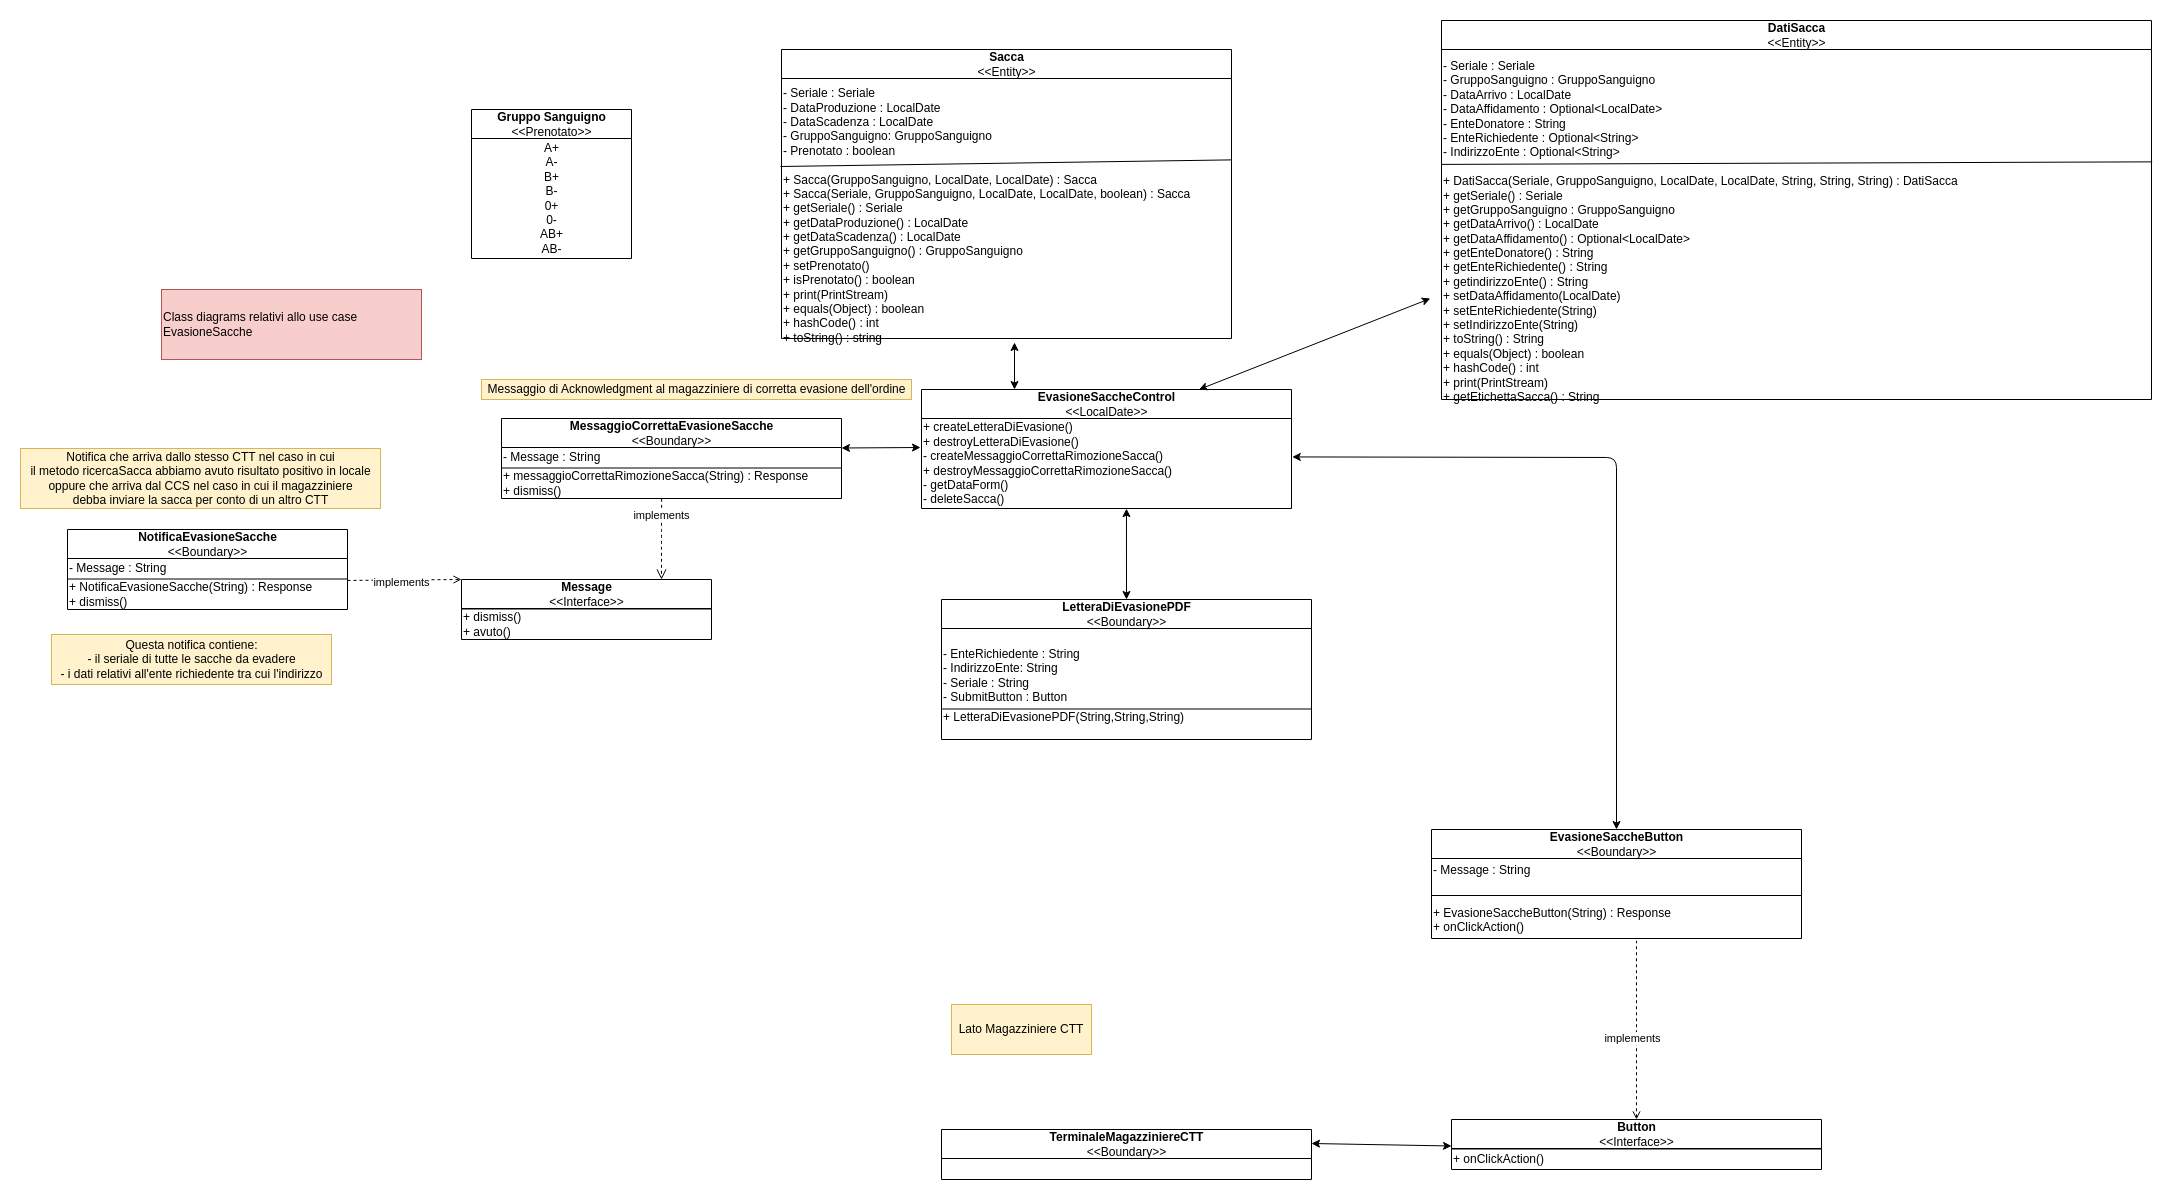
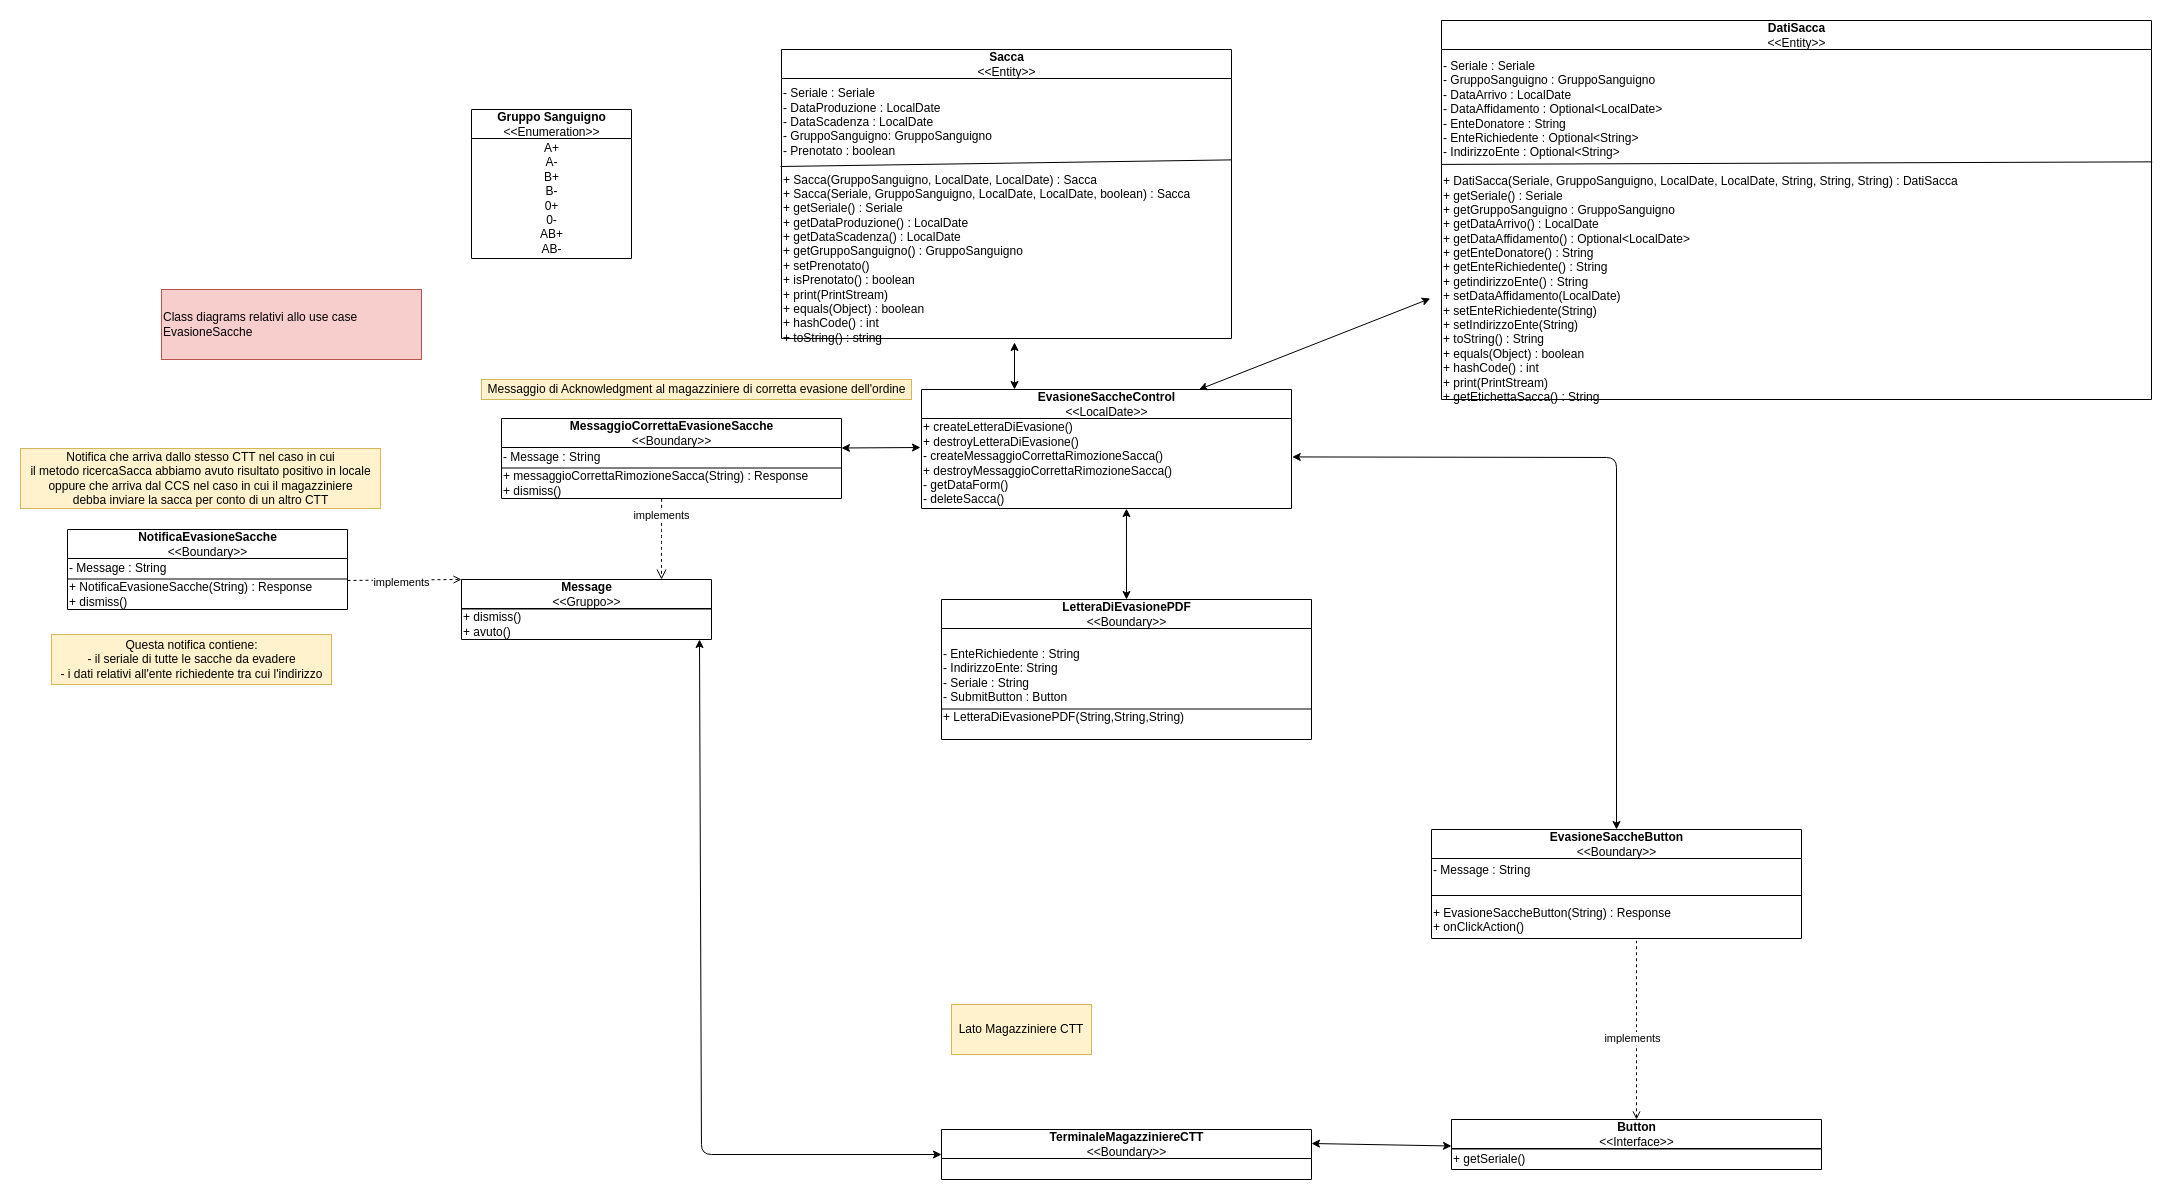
(552, 125) -> (552, 125)
(587, 595) -> (587, 595)
none -> (701, 1012)
(1504, 1160) -> (1496, 1160)
